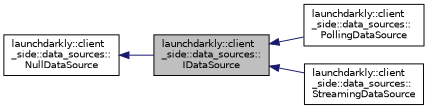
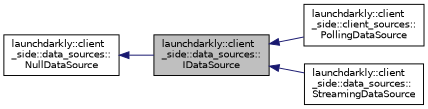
(364, 25) -> (364, 25)
